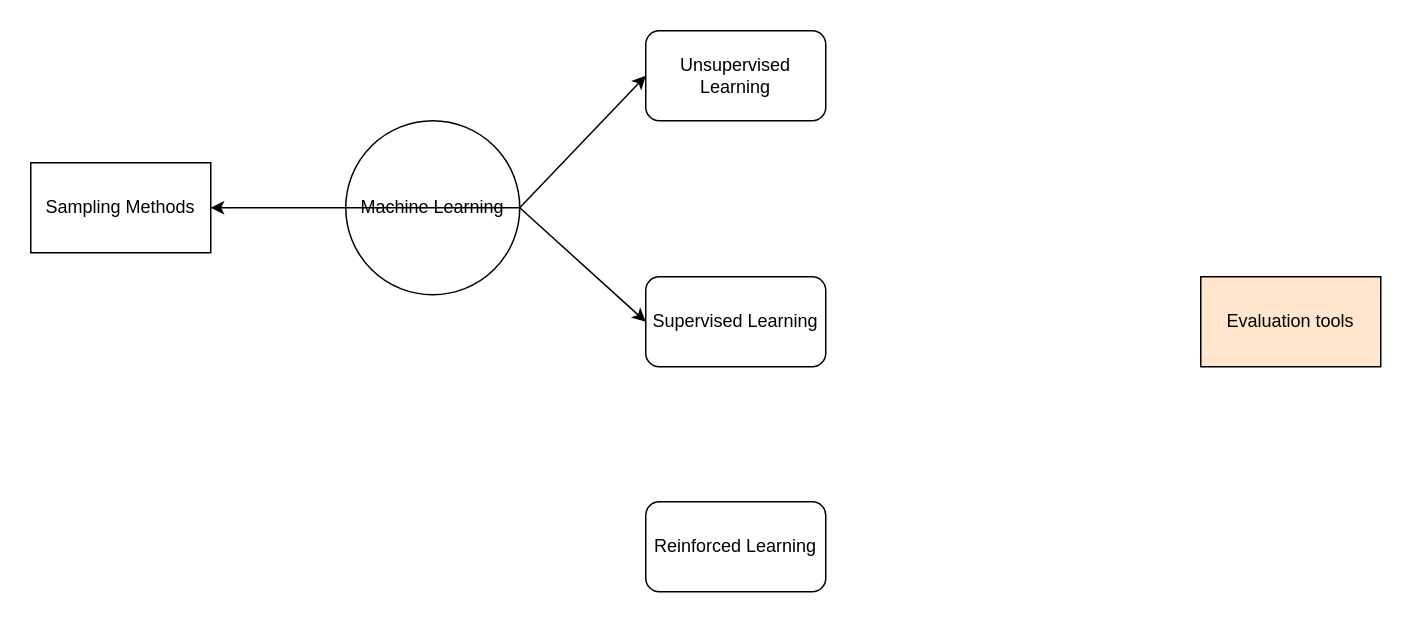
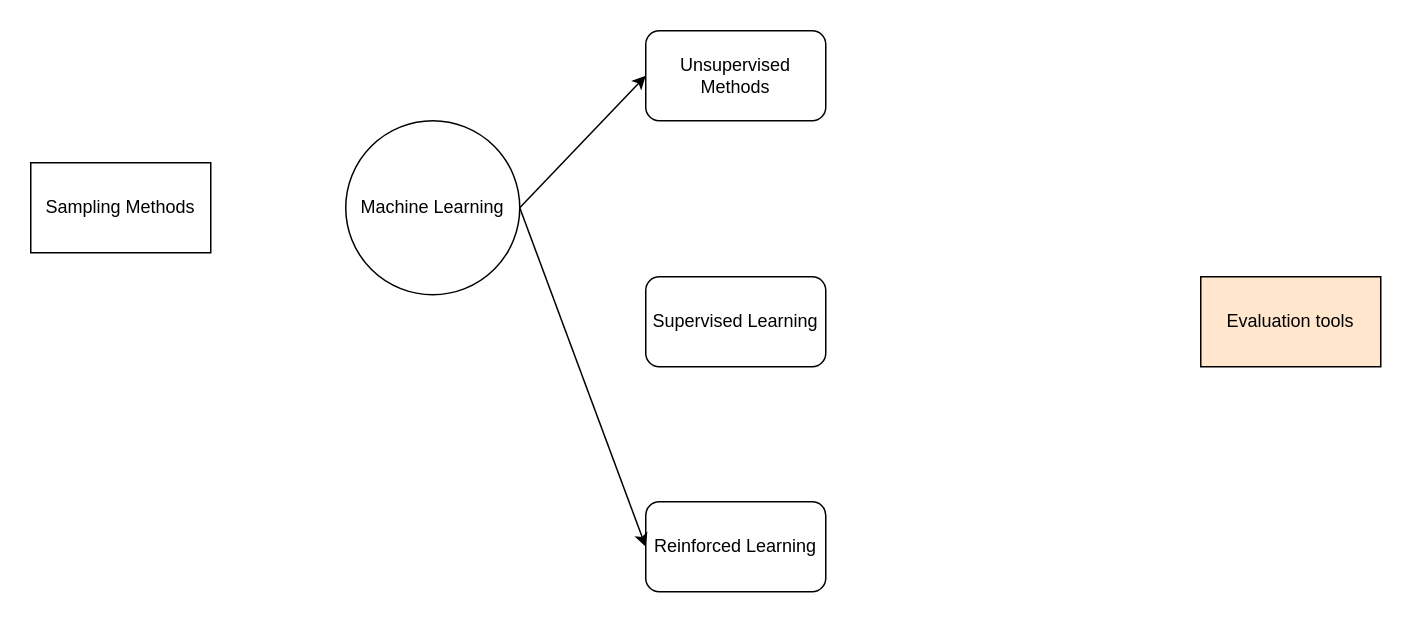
(736, 76) -> (736, 76)
(369, 208) -> (582, 375)
(581, 263) -> none
